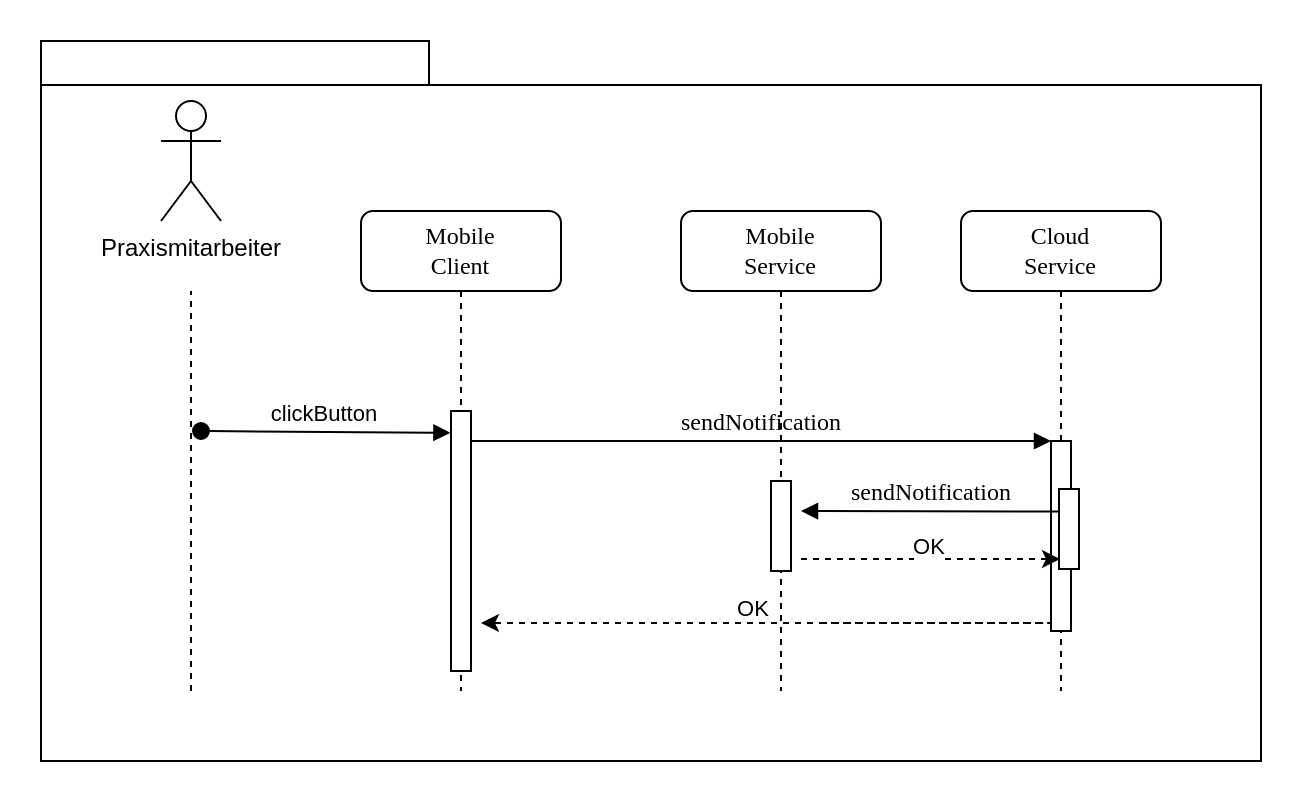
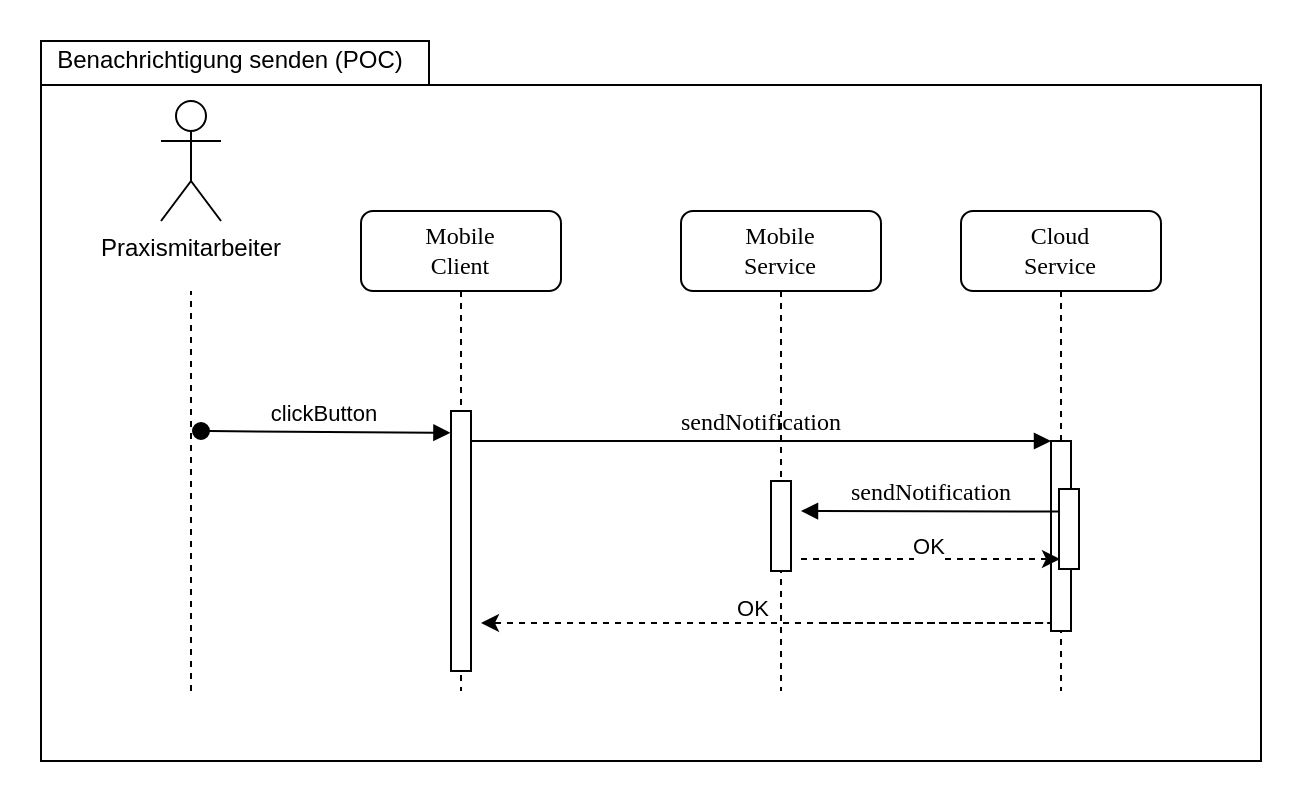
none -> (231, 61)
